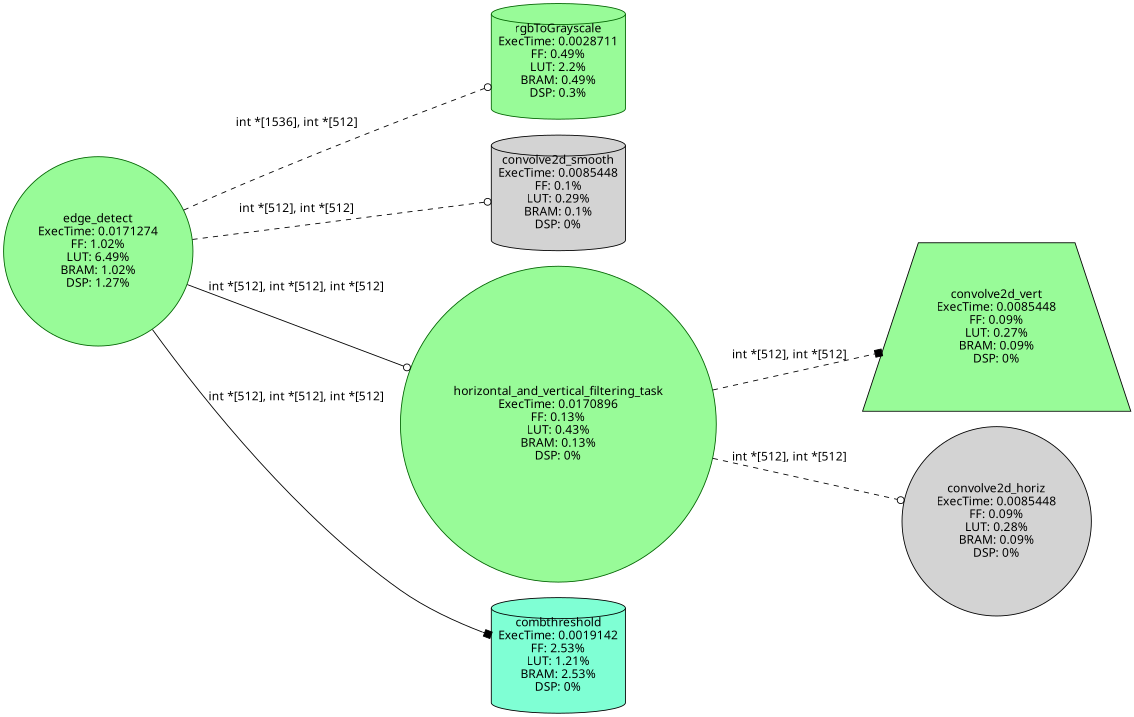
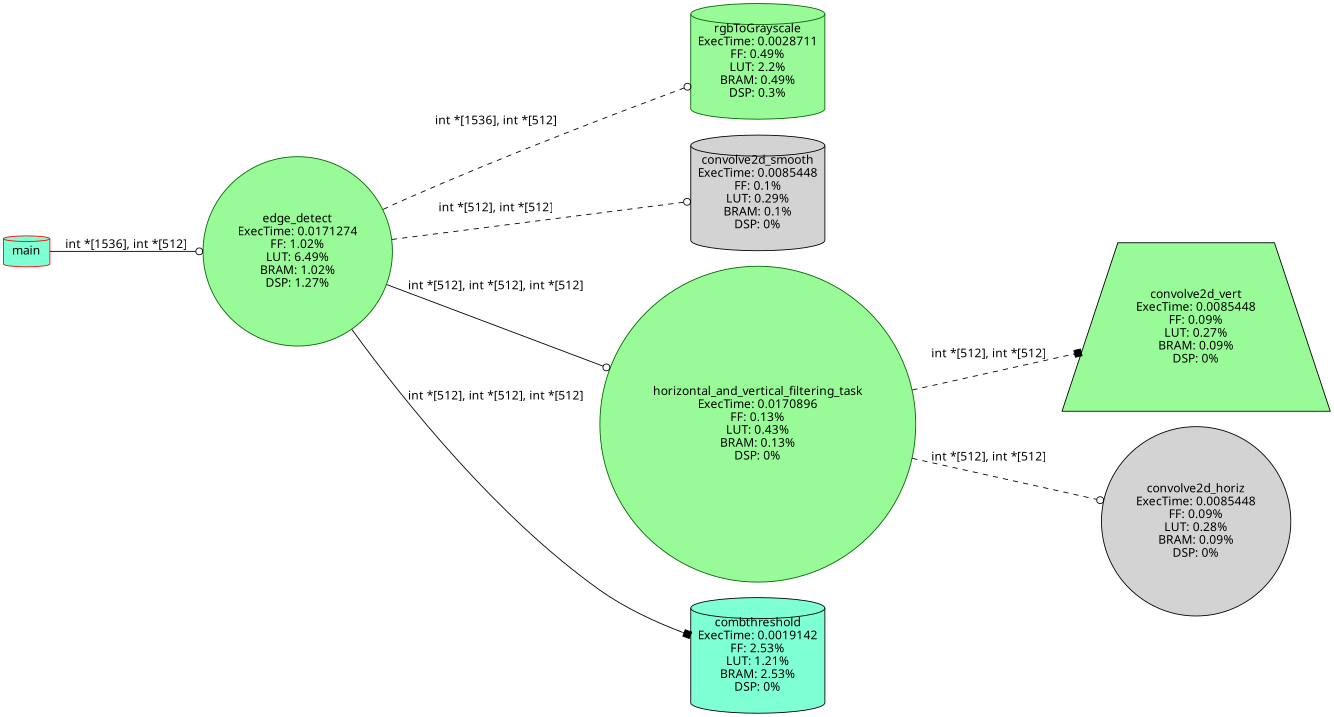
none -> (27, 251)
